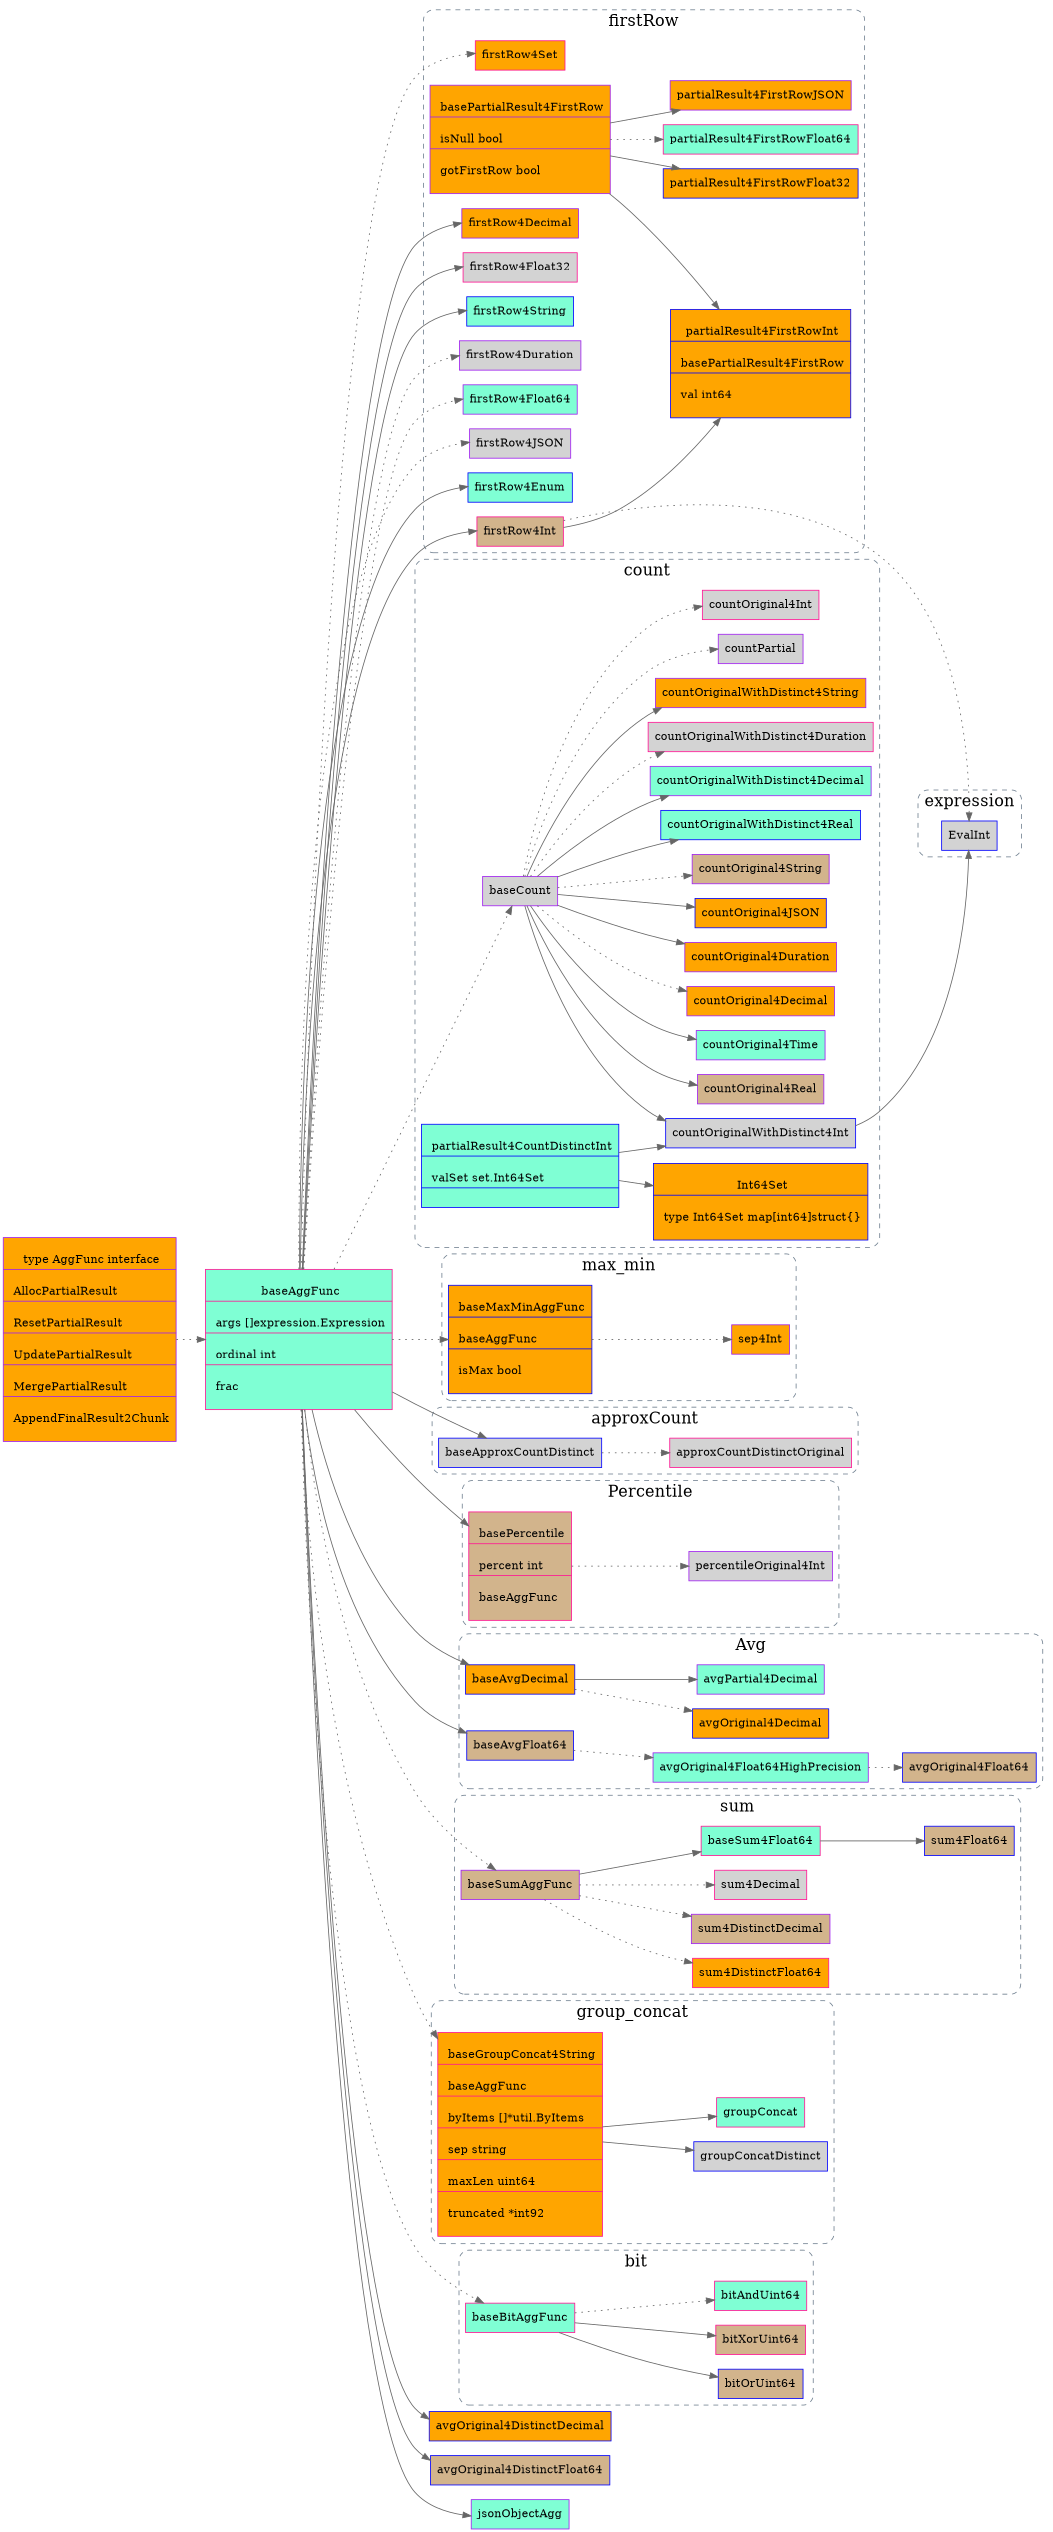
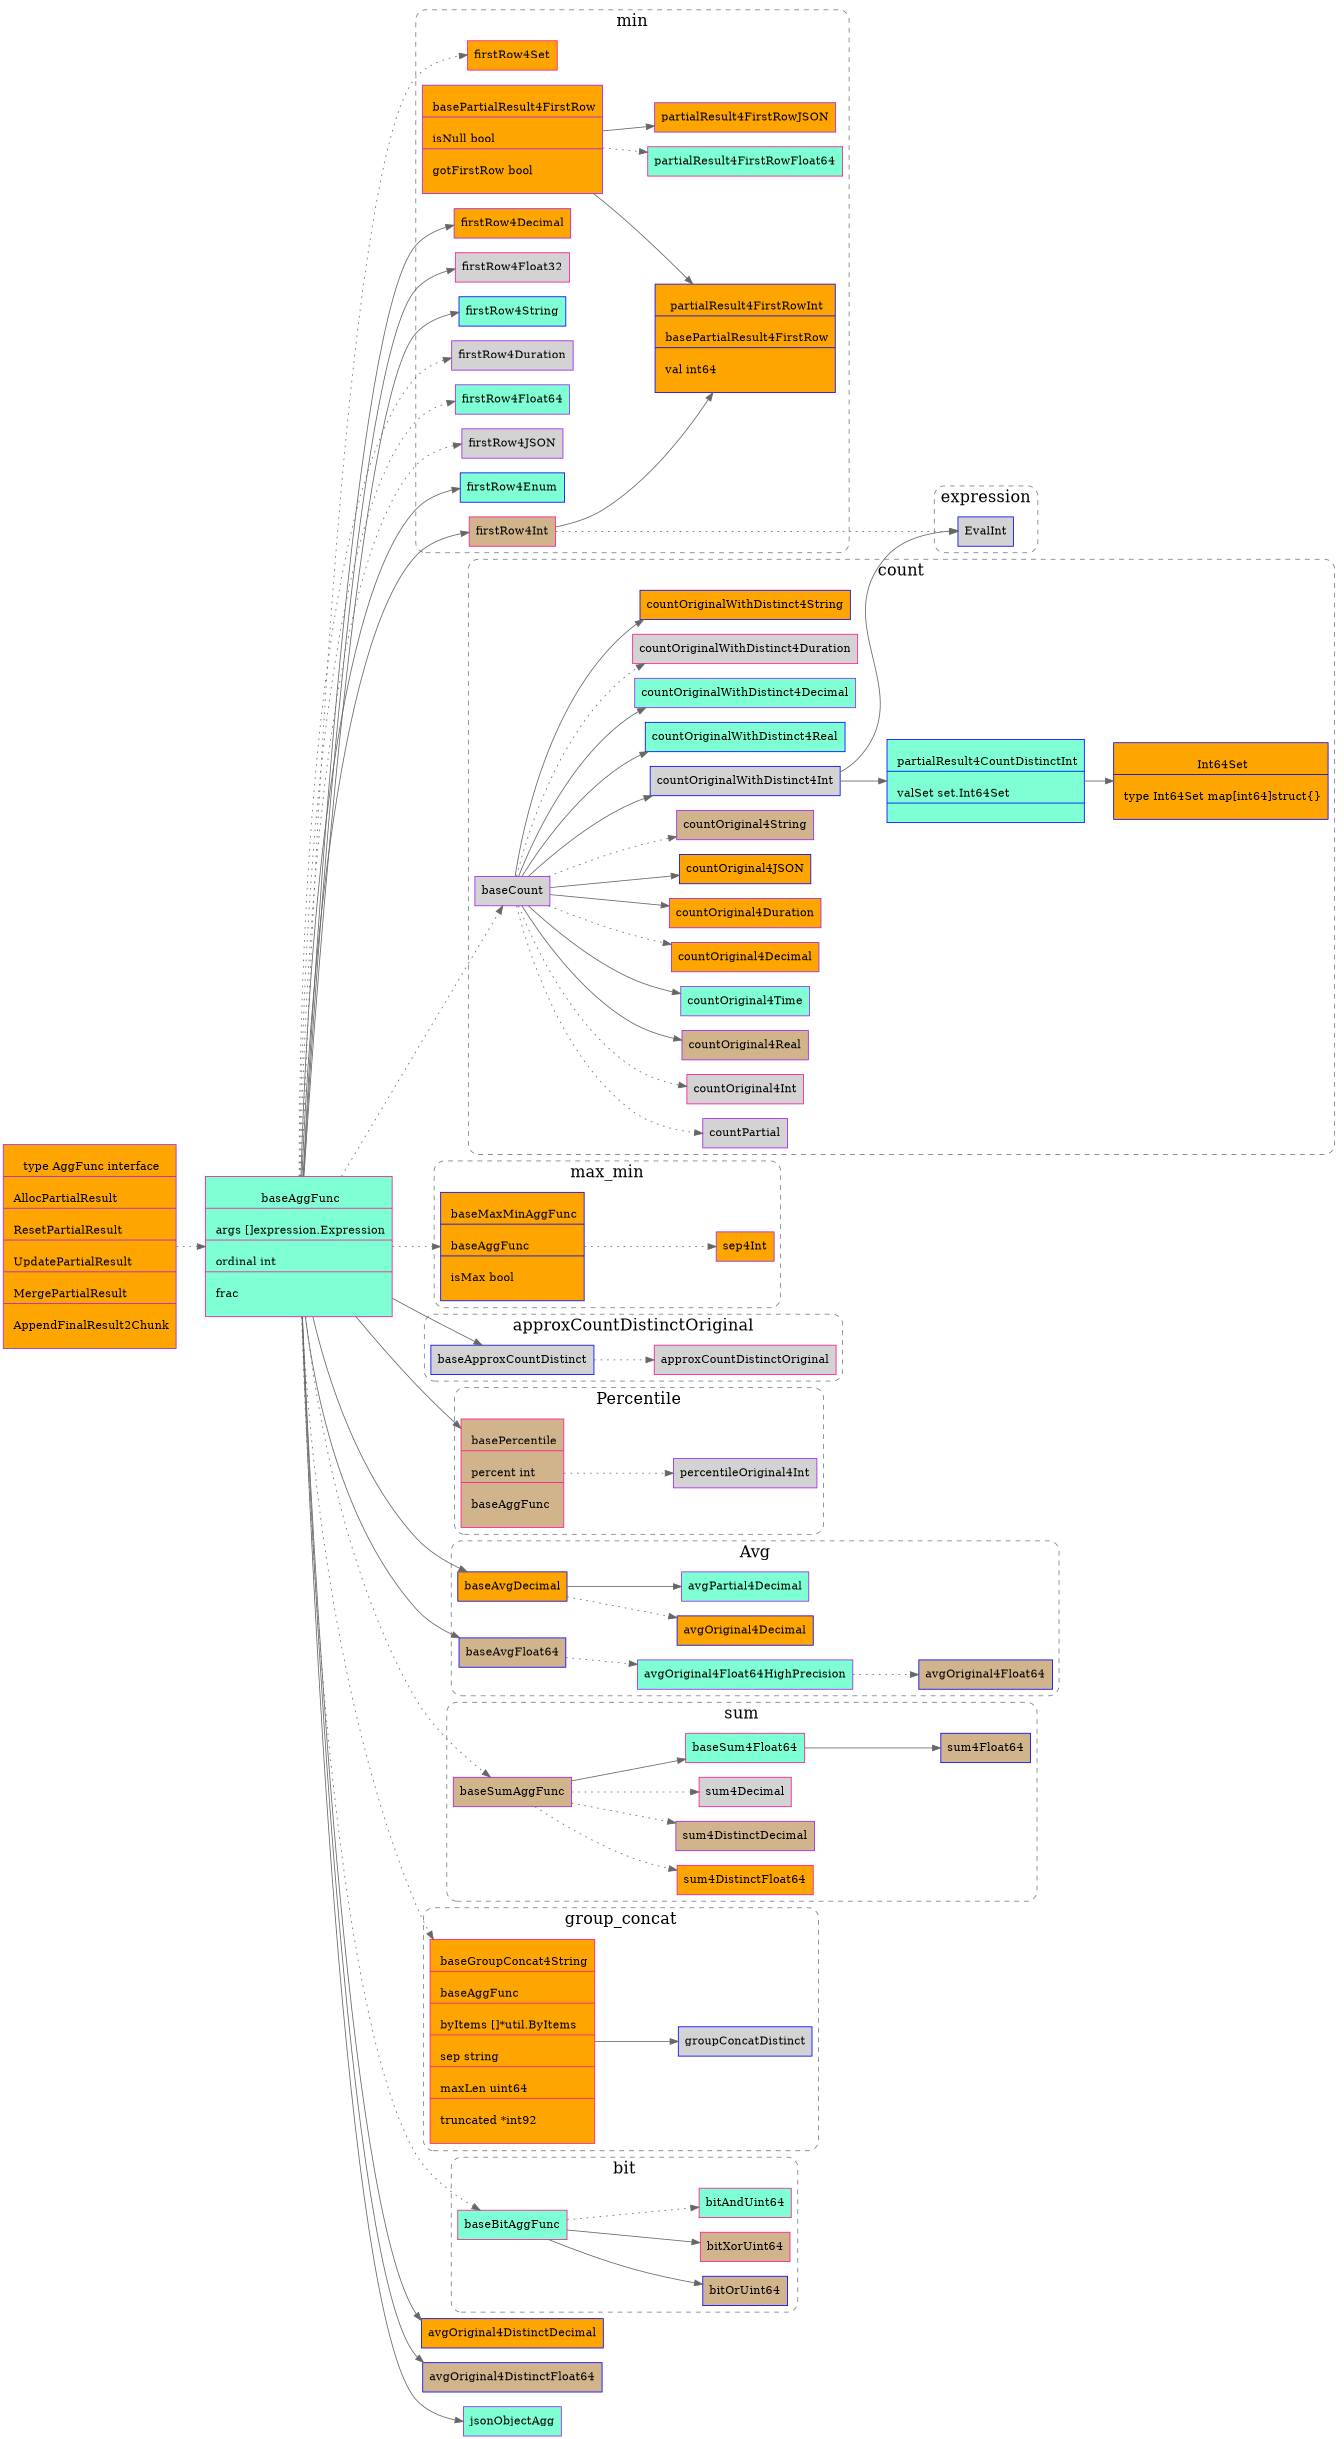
(644, 22) -> (632, 22)
(761, 183) -> none
(761, 693) -> (745, 605)
(638, 1150) -> (859, 781)
(645, 1419) -> (633, 1326)
(761, 2112) -> none
